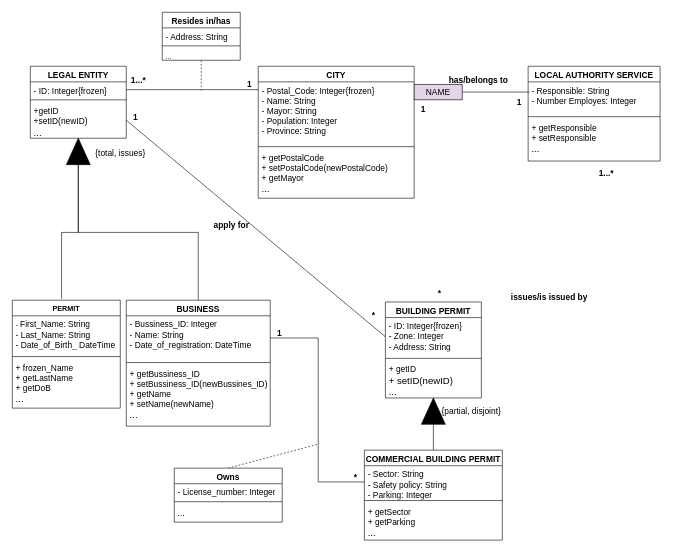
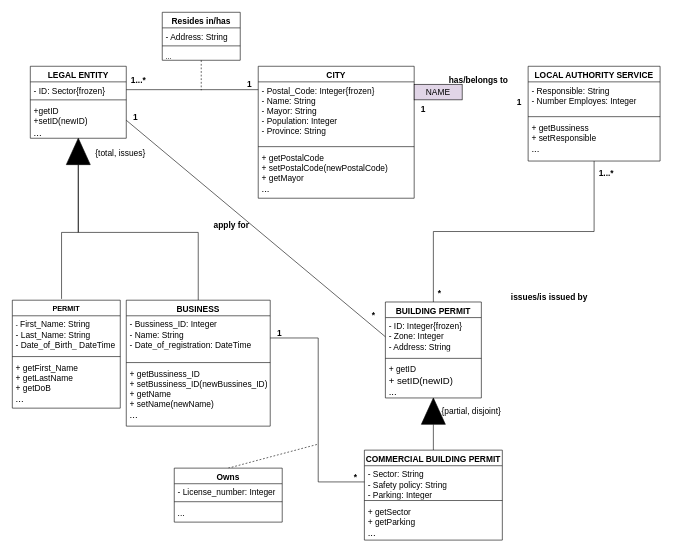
(73, 90) -> (71, 90)
(494, 92) -> none
(561, 136) -> (561, 136)
none -> (513, 232)
(41, 381) -> (44, 381)
